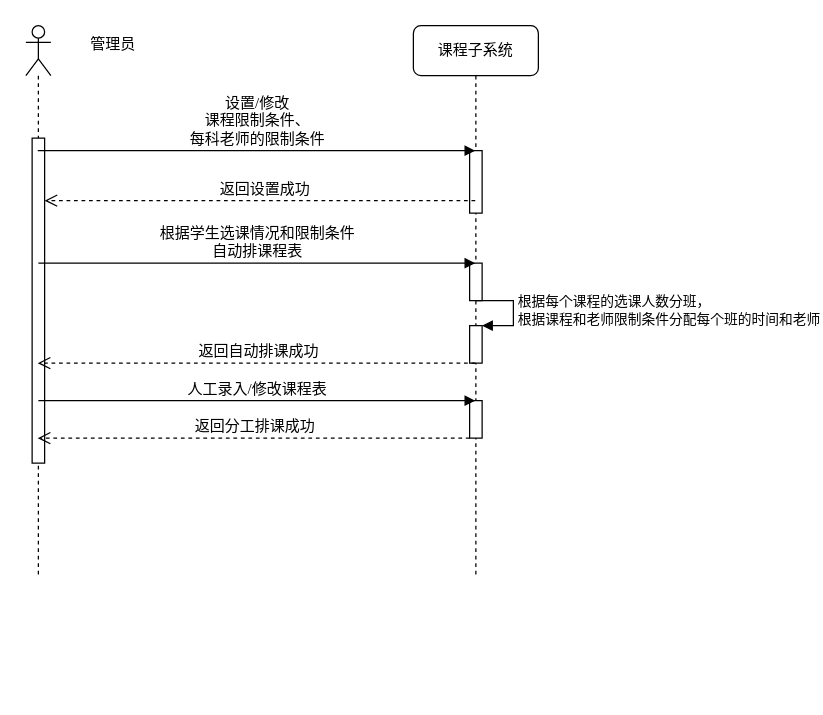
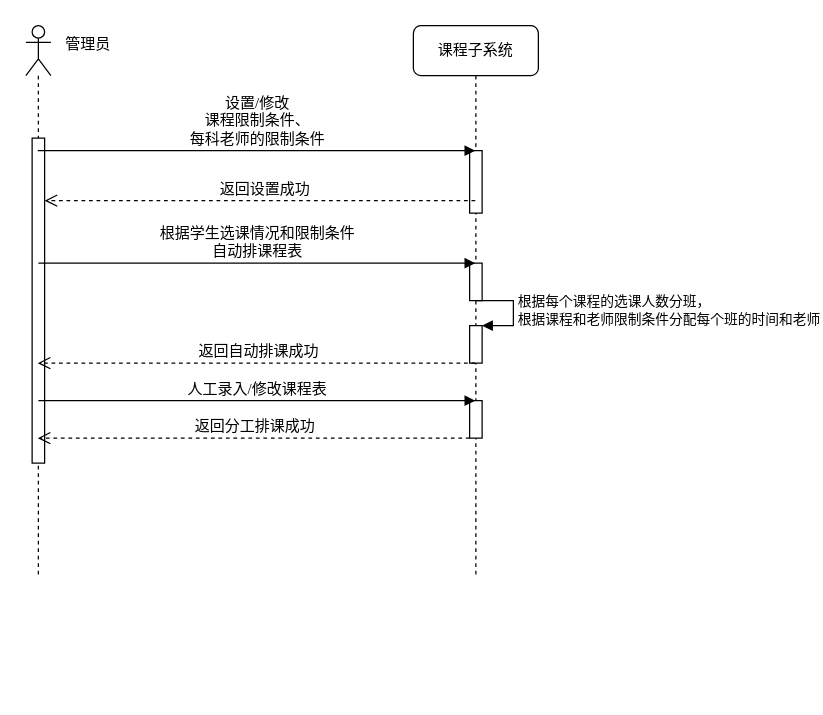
(113, 44) -> (88, 44)
